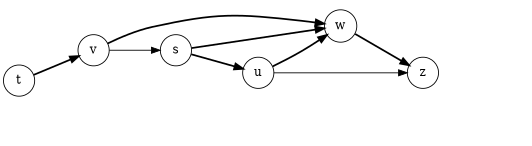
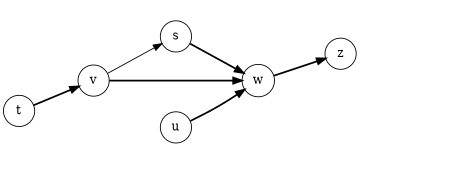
(213, 60) -> none
(336, 73) -> none
